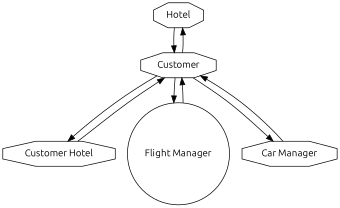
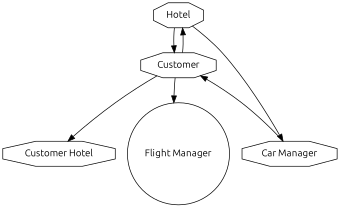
(183, 94) -> none
(232, 105) -> (241, 76)
(117, 111) -> none
